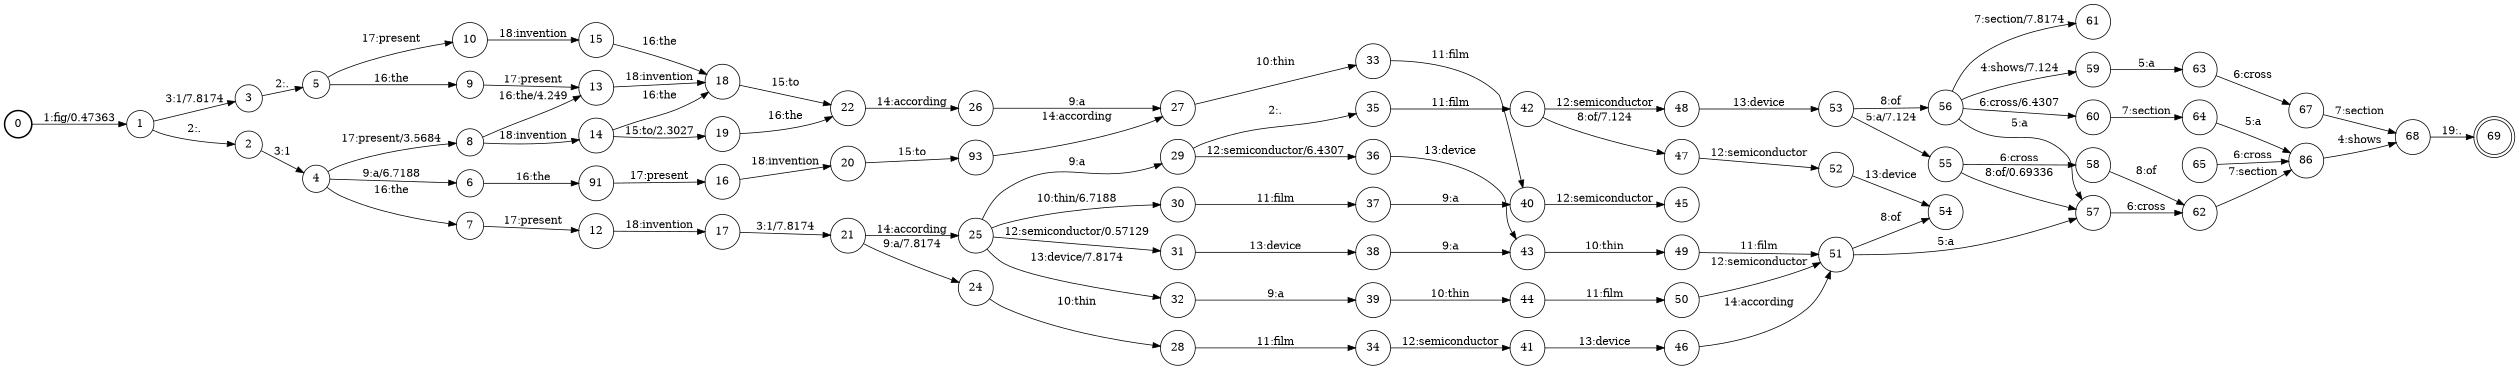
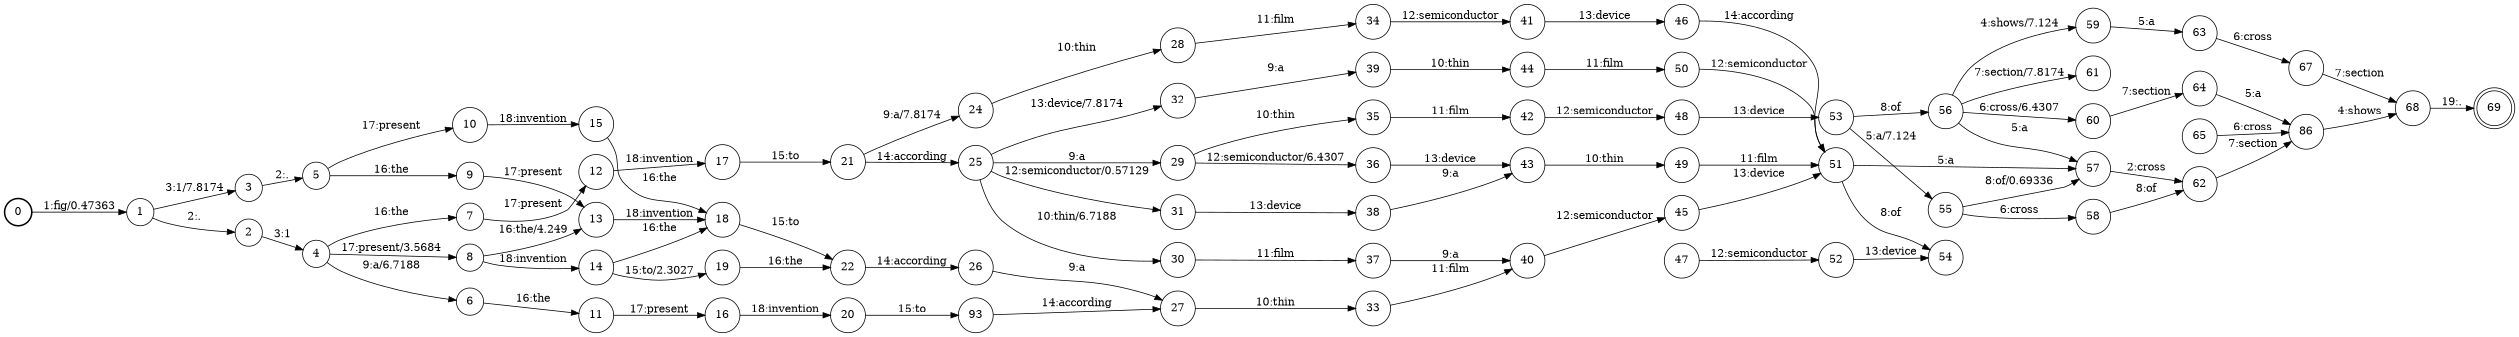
(1276, 111) -> (1276, 115)
(1599, 138) -> none
(596, 183) -> (596, 315)
none -> (1757, 196)
(2146, 207) -> (2146, 168)
(785, 227) -> (785, 156)
